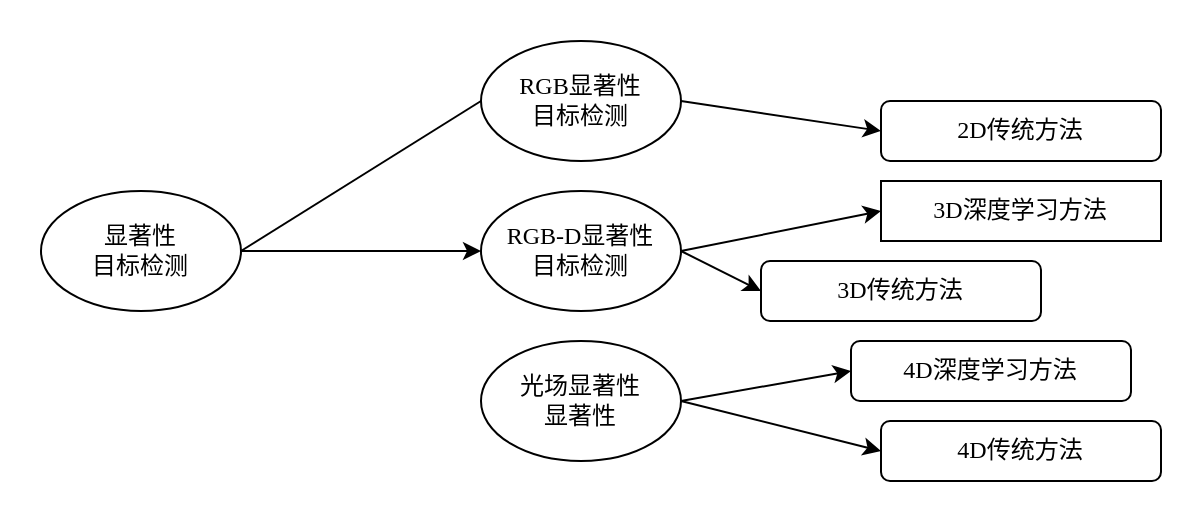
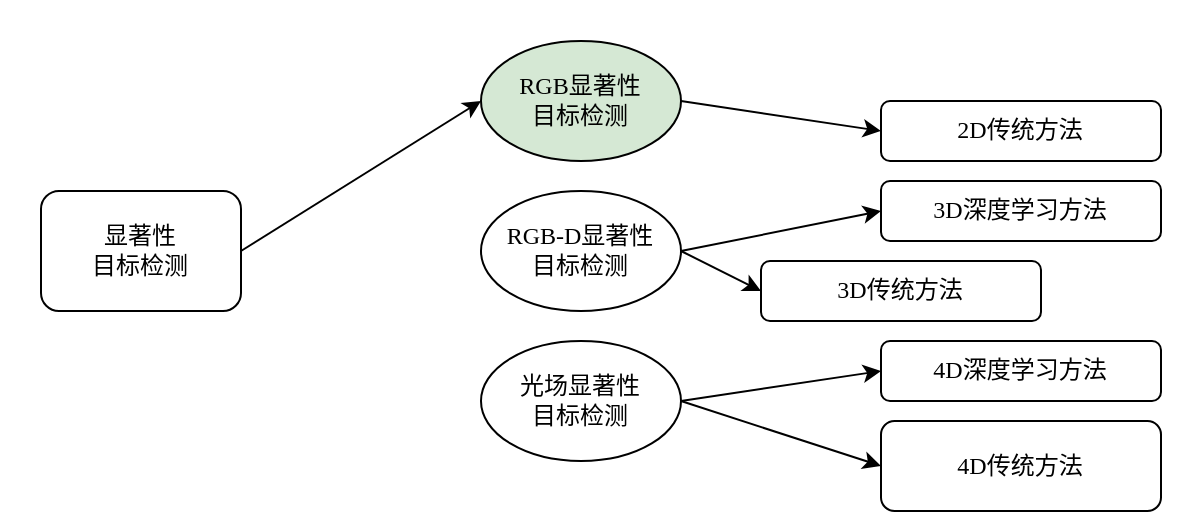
(581, 101) -> (581, 101)
(473, 106) -> (469, 109)
(1021, 211) -> (1021, 211)
(141, 251) -> (141, 251)
(358, 251) -> none
(991, 371) -> (1021, 371)
(581, 401) -> (581, 401)
(1021, 451) -> (1021, 466)
